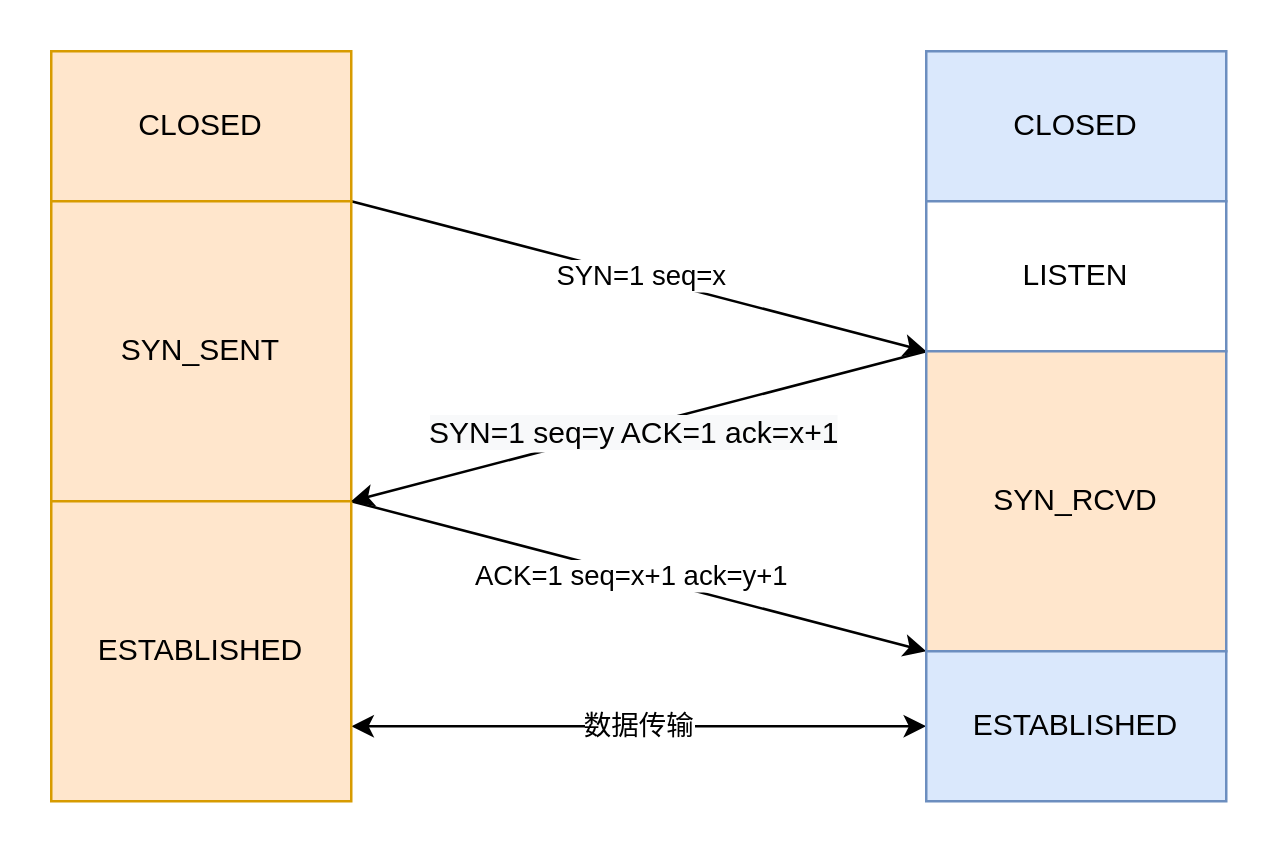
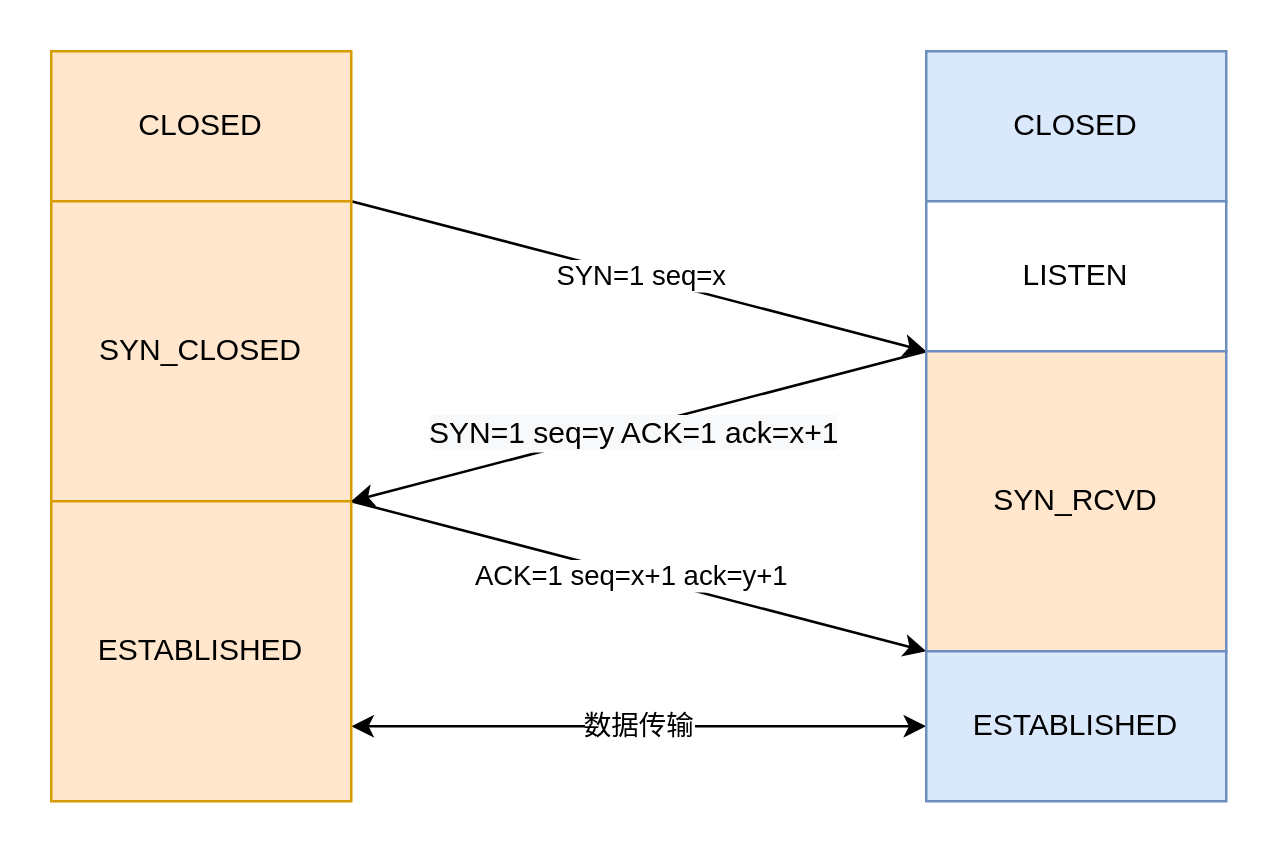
(201, 351) -> (201, 351)
